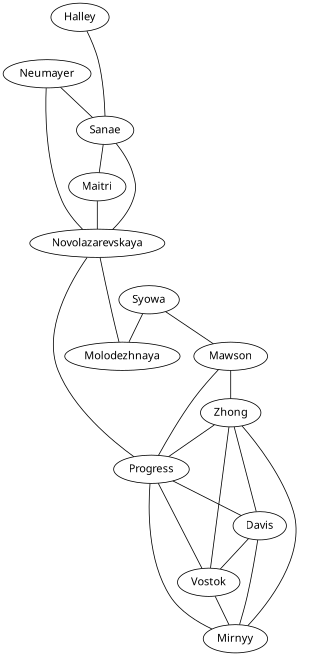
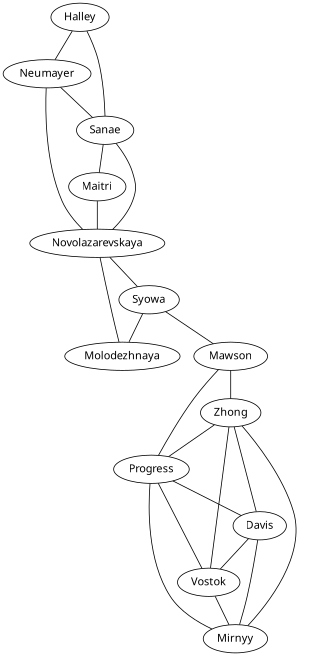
none -> (64, 45)
(57, 368) -> (124, 272)
